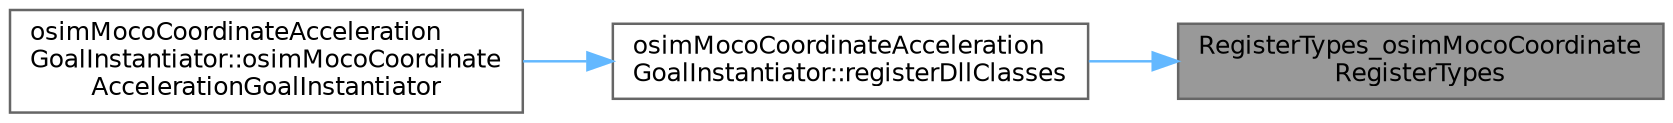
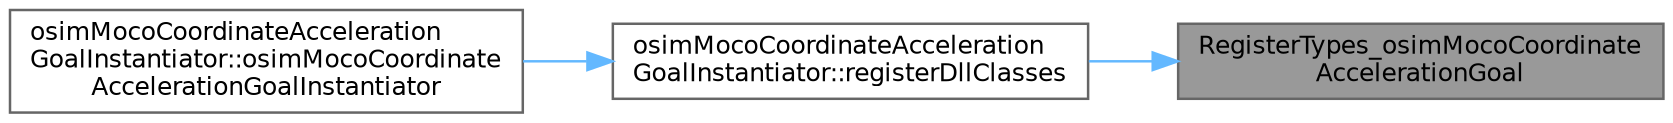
(1421, 61) -> (1421, 61)
